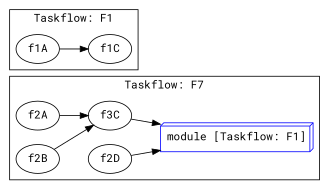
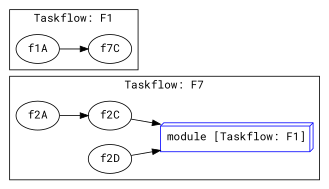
(110, 49) -> (110, 49)
(110, 116) -> (110, 116)
(38, 159) -> none
